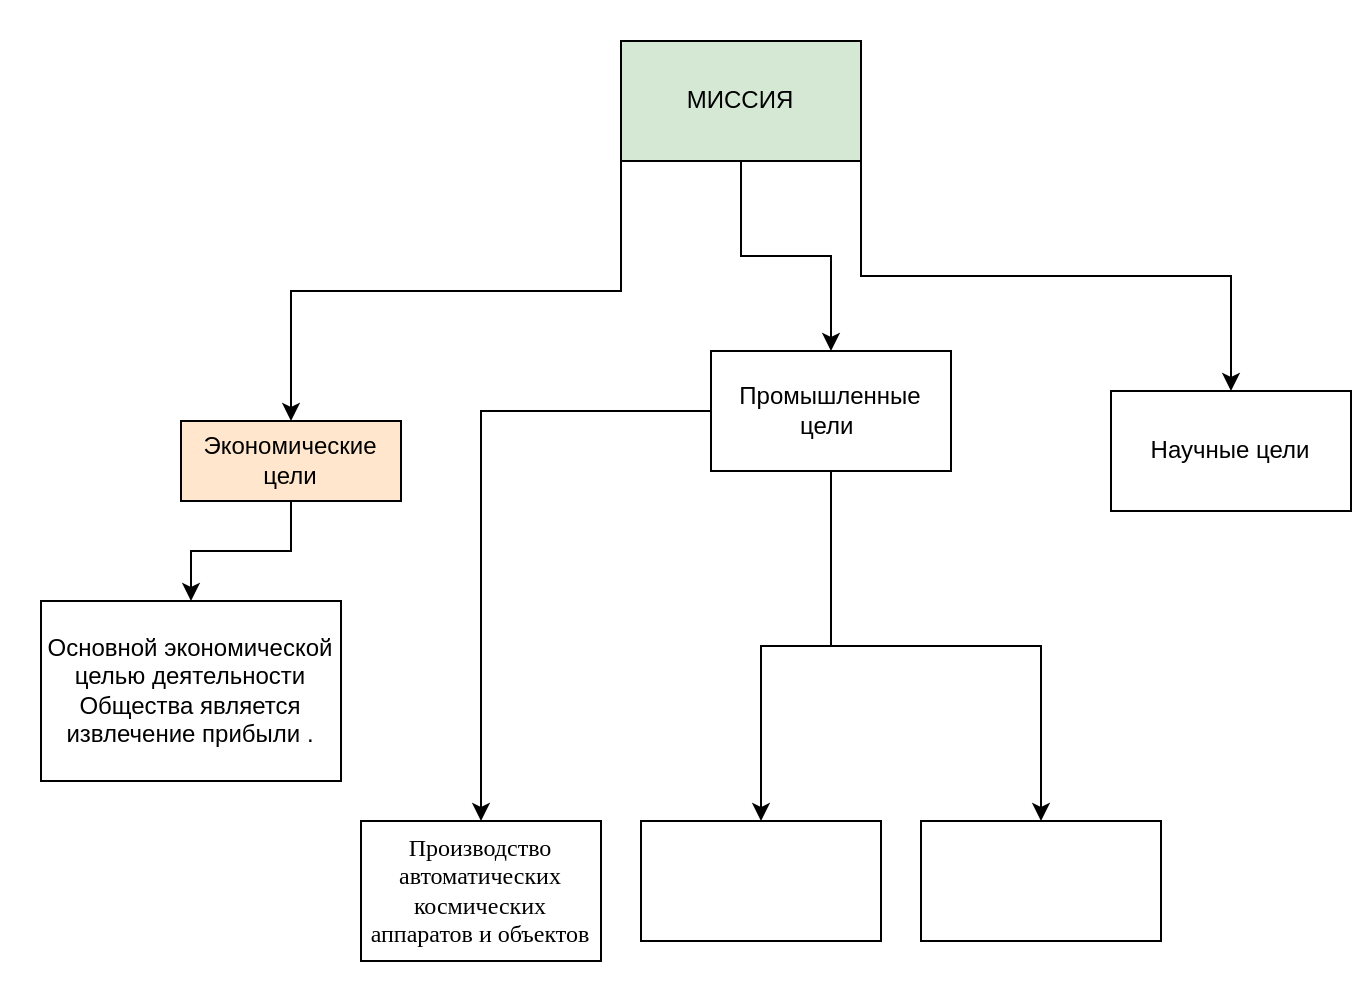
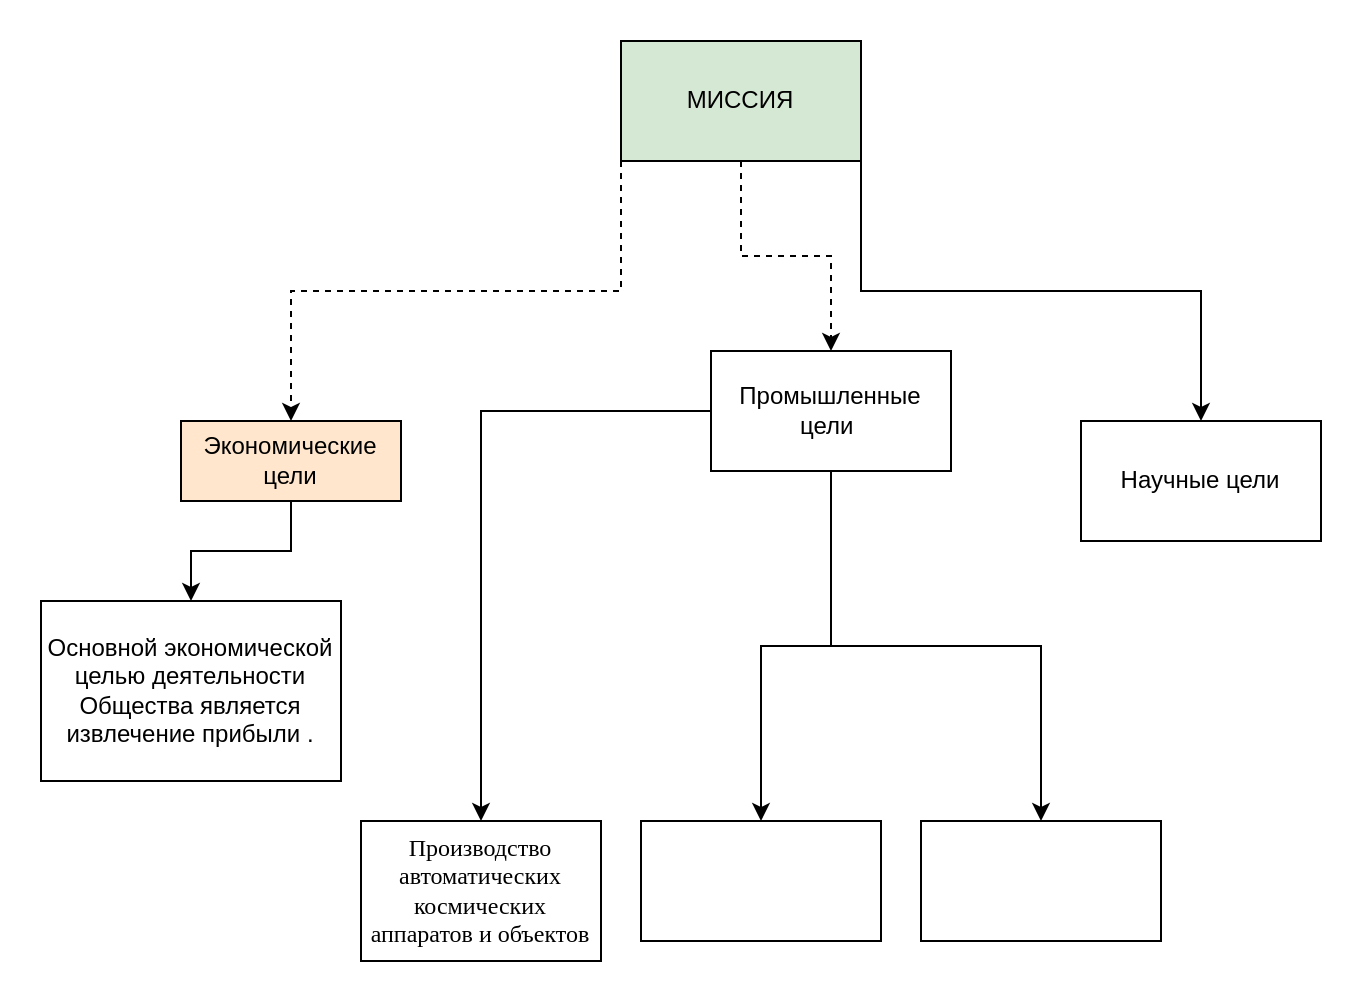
(779, 256) -> (779, 256)
(461, 291) -> (461, 291)
(1231, 451) -> (1201, 481)
